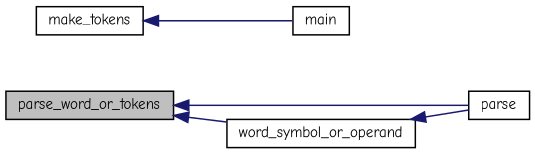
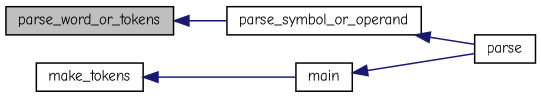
(329, 105) -> (421, 62)
(321, 134) -> (324, 21)
